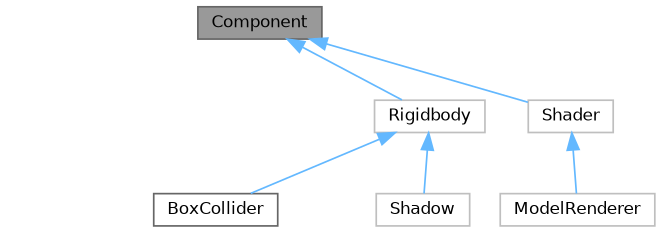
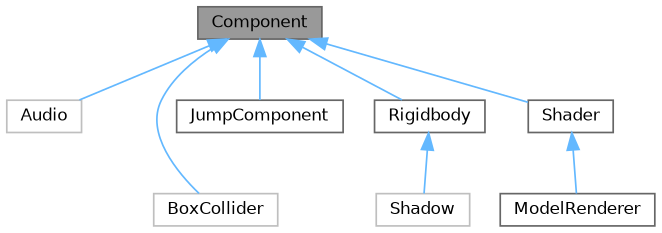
none -> (44, 116)
none -> (260, 116)
(430, 116) -> (430, 116)
(571, 116) -> (571, 116)
(315, 166) -> (157, 116)
(216, 210) -> (216, 210)
(578, 210) -> (578, 210)
